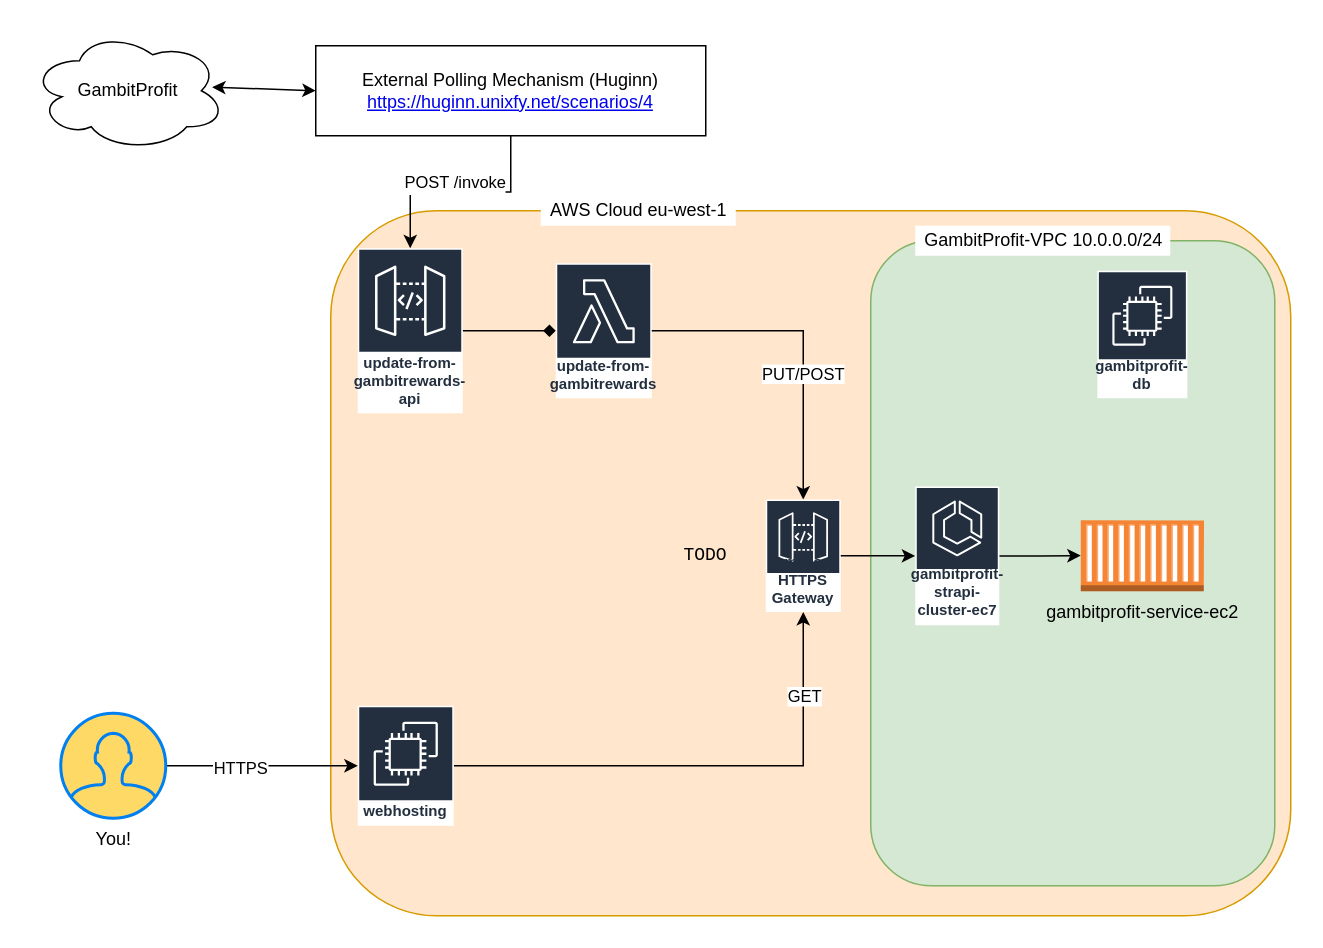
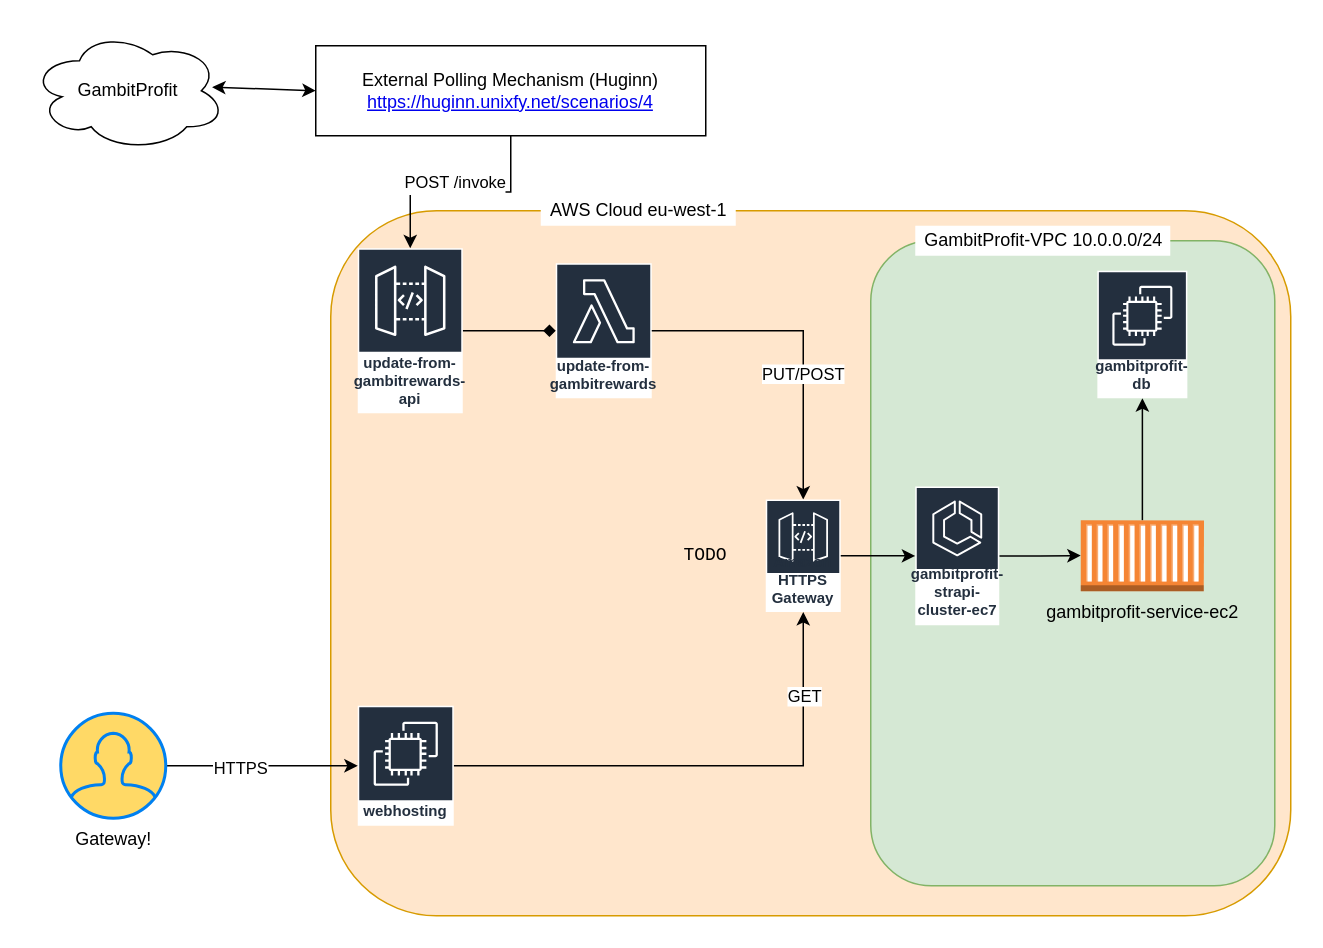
none -> (1142, 464)
(114, 840) -> (114, 840)
